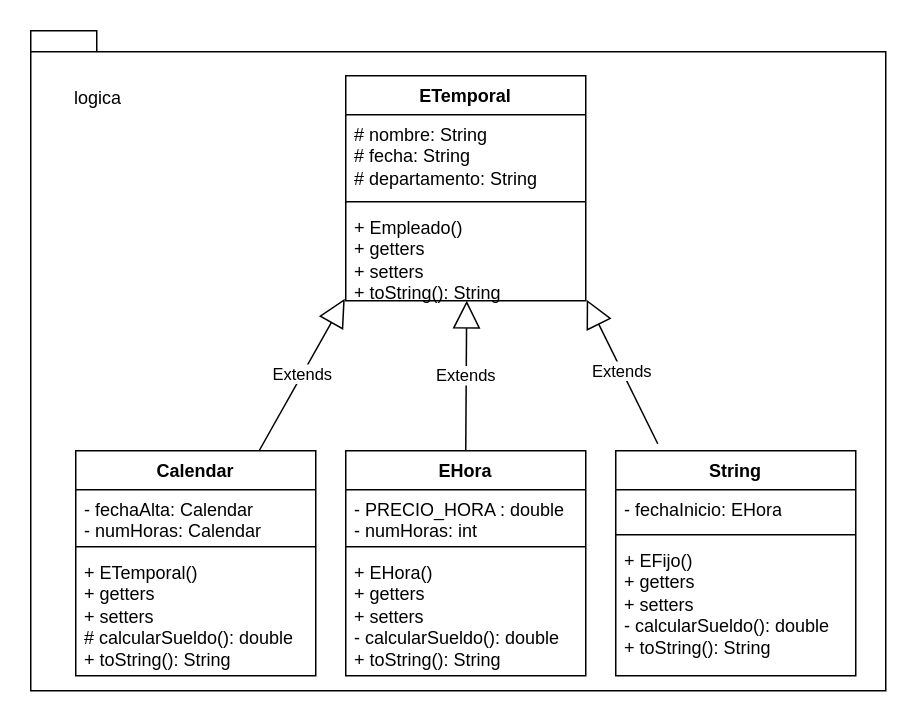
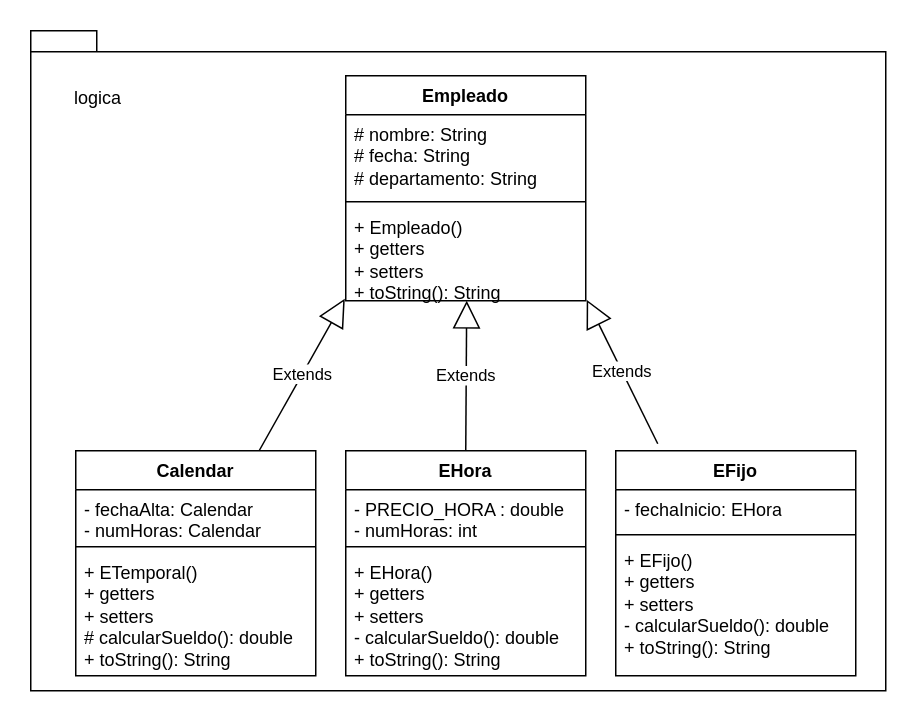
(466, 97) -> (466, 97)
(736, 472) -> (736, 472)
